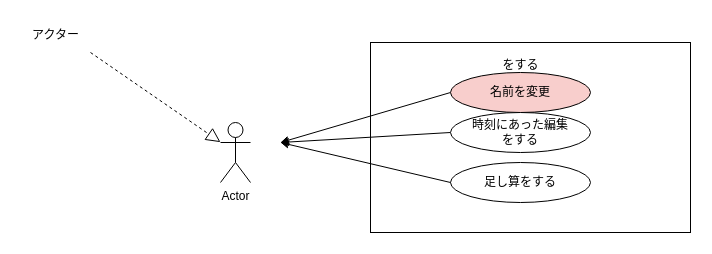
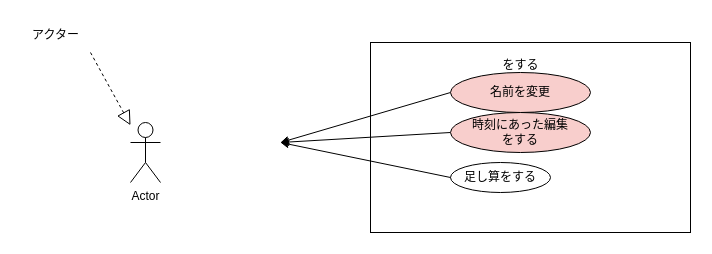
(521, 133) -> (521, 133)
(236, 153) -> (146, 153)
(521, 183) -> (501, 178)
